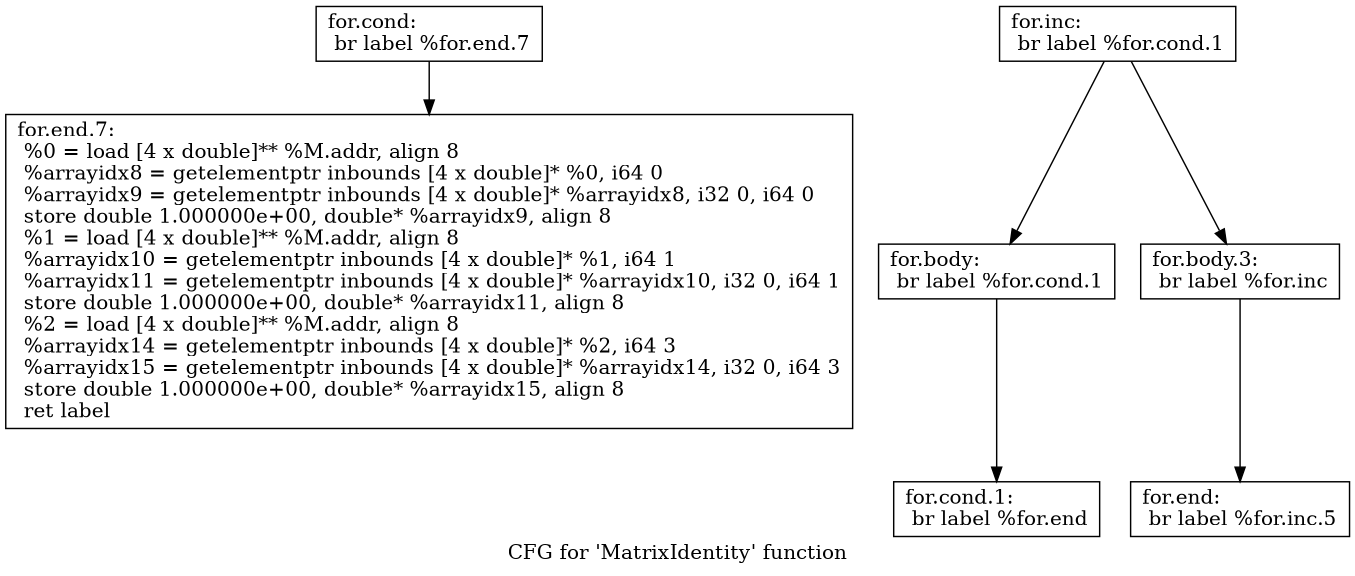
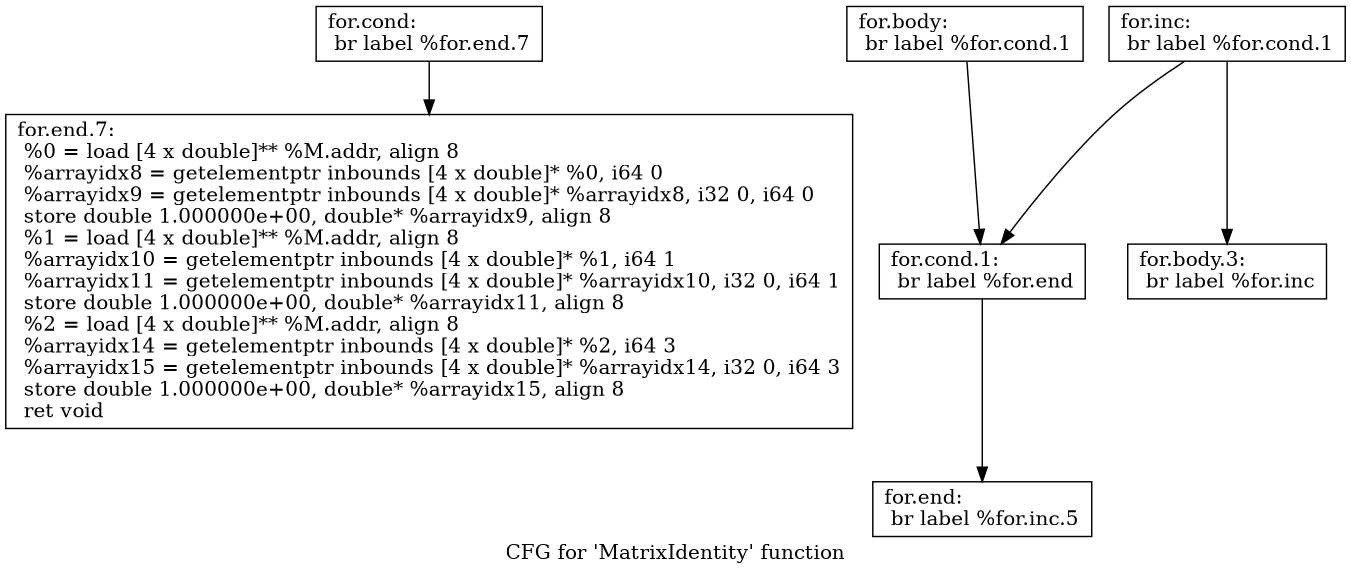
(1061, 146) -> (1090, 138)
(1240, 383) -> (982, 383)
(64, 411) -> (61, 411)
